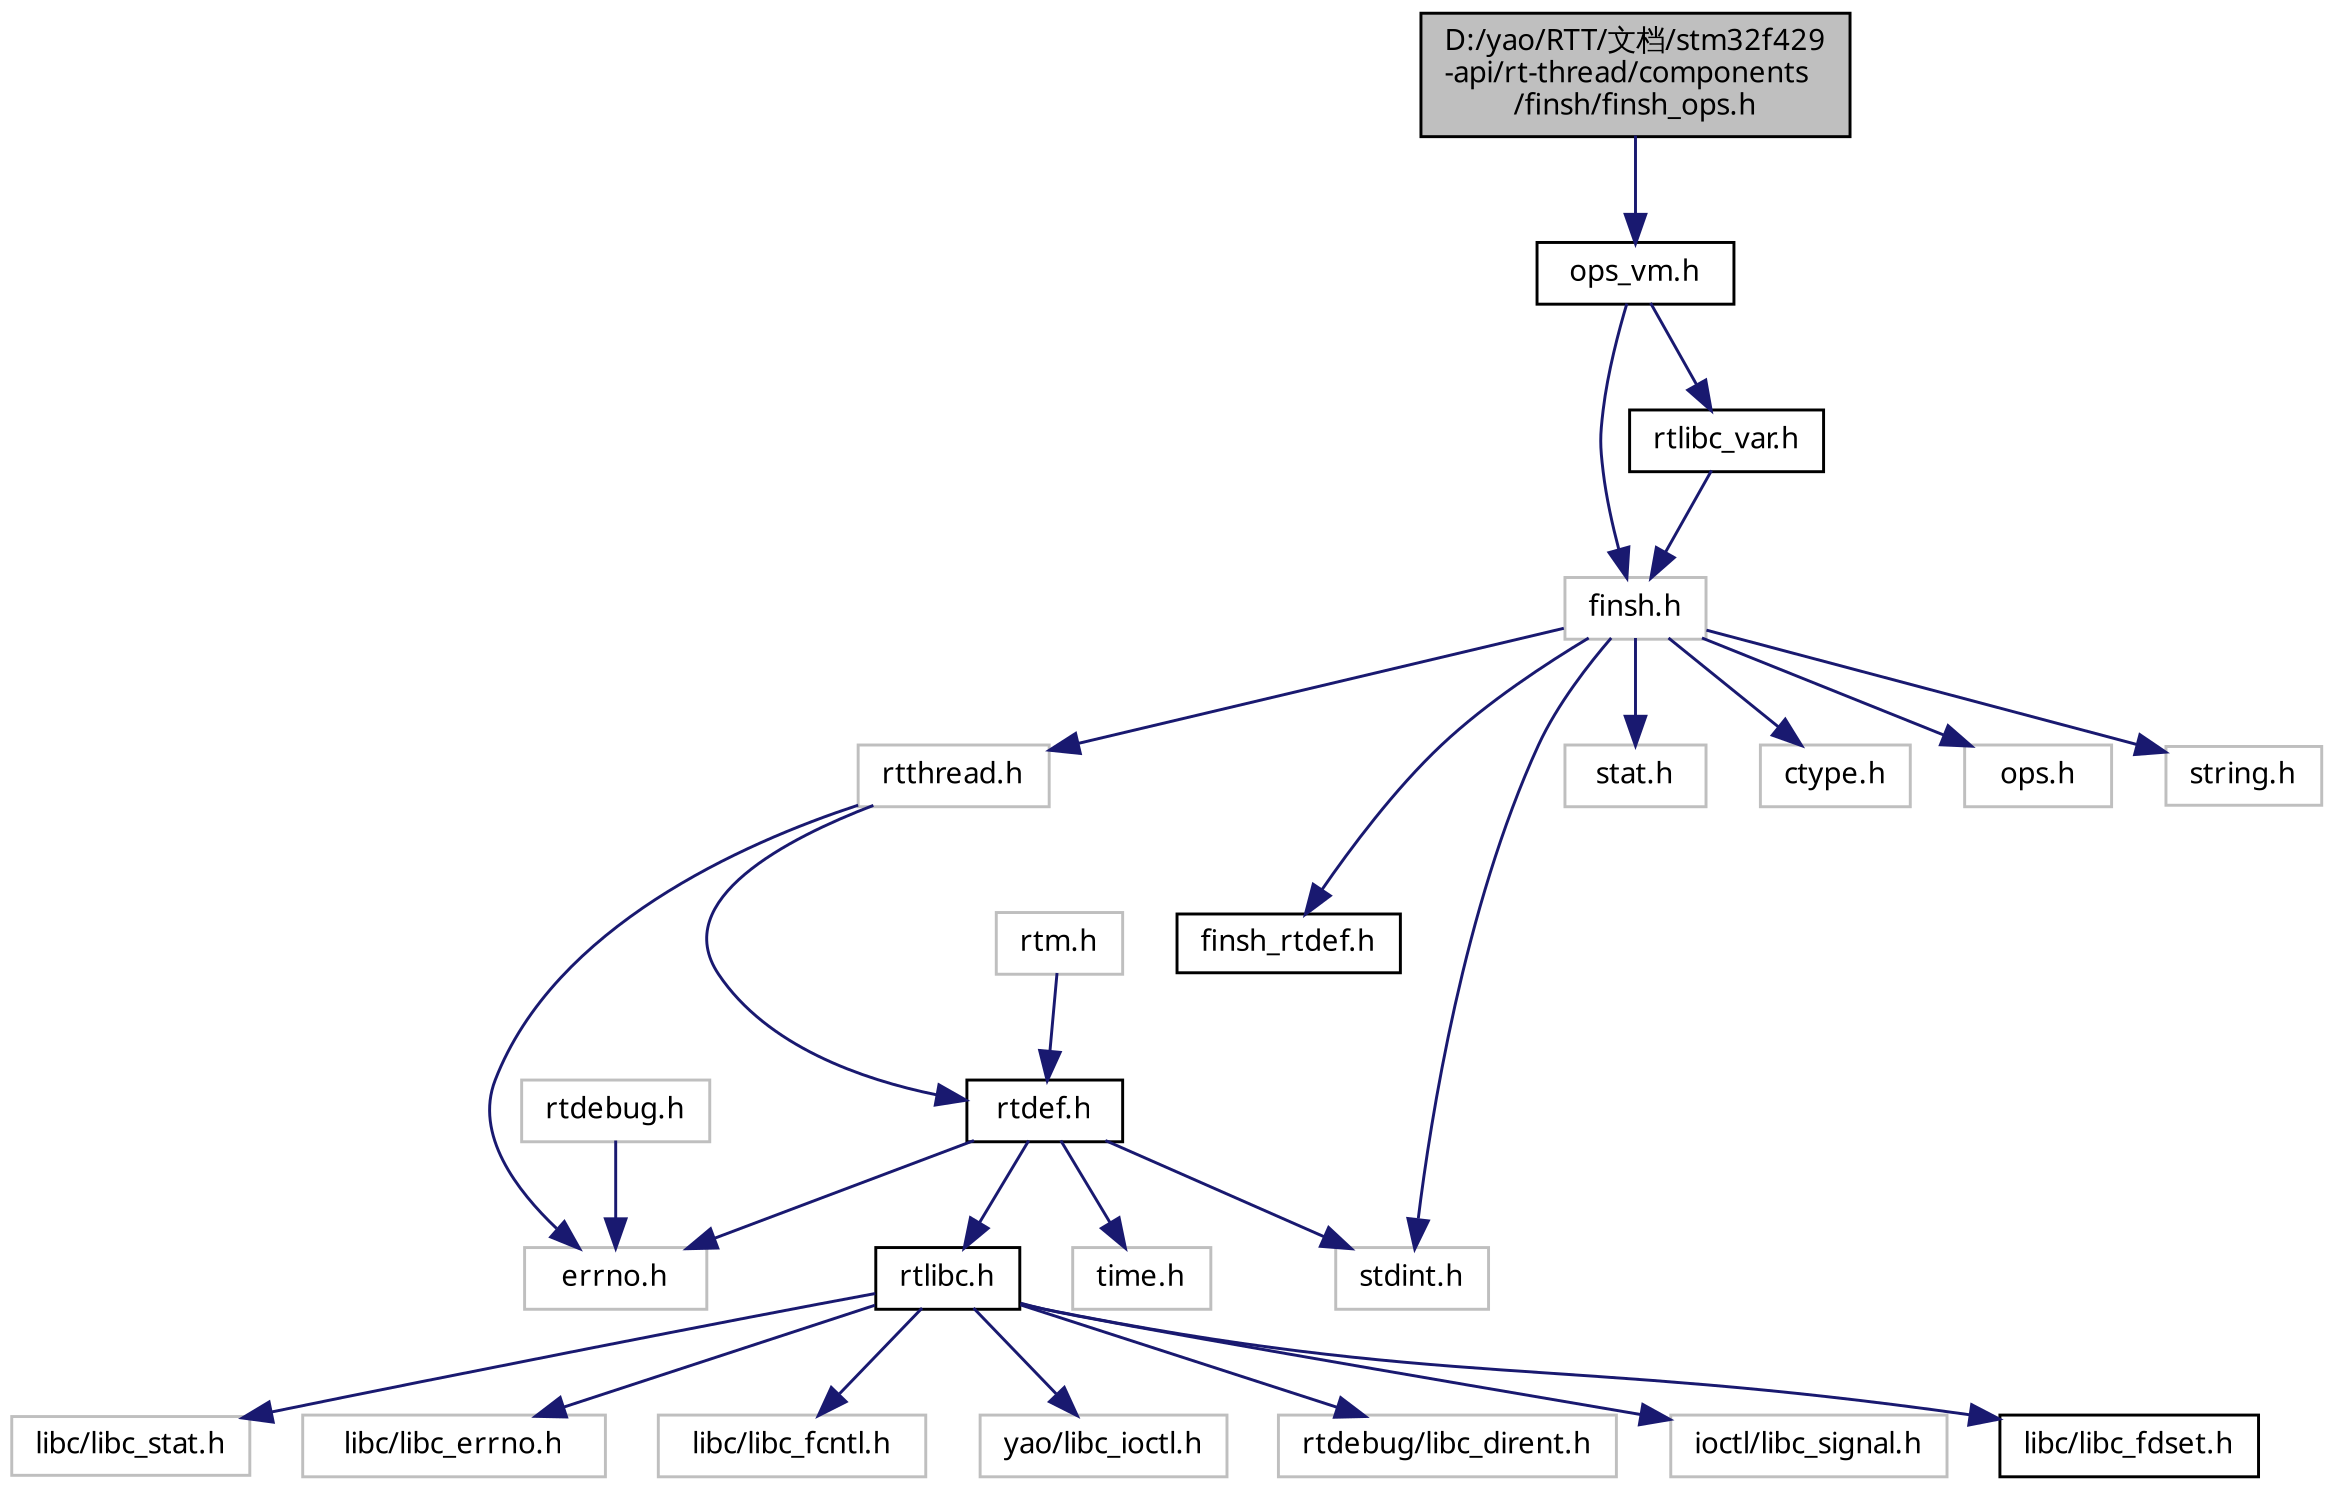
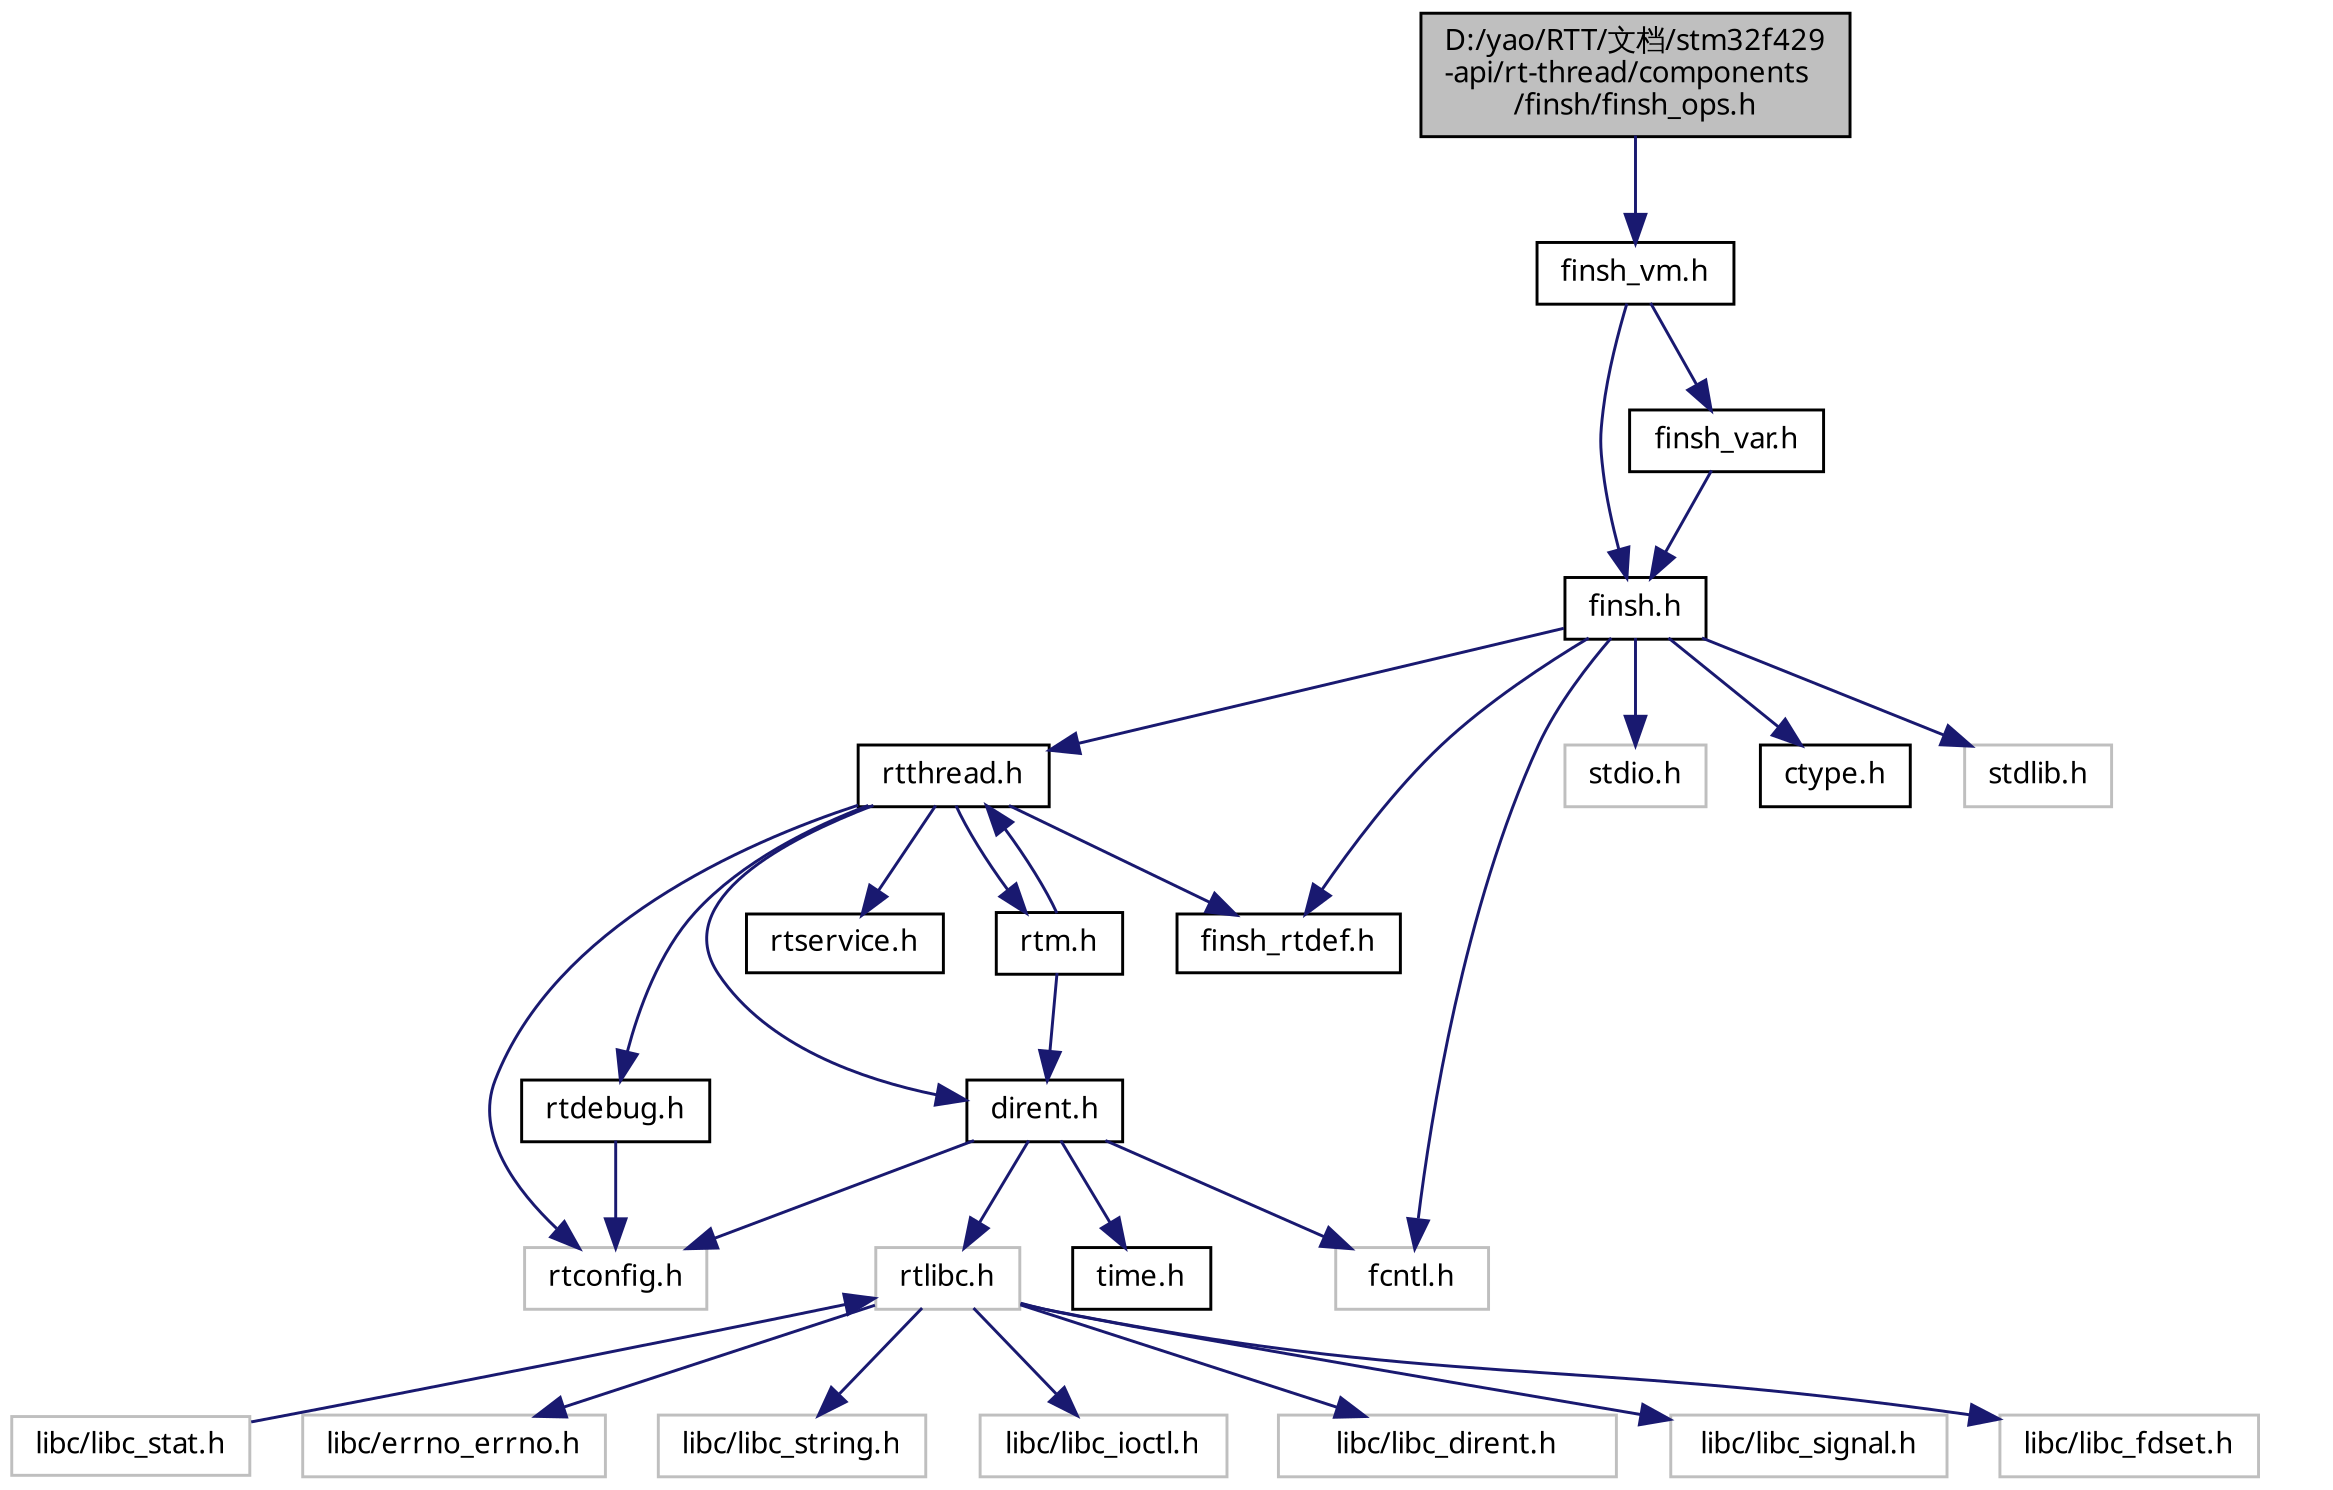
(1635, 273) -> (1635, 273)
(1727, 441) -> (1727, 441)
(1635, 608) -> (1635, 608)
(954, 776) -> (954, 776)
(1635, 776) -> (1635, 776)
(1835, 776) -> (1835, 776)
(2038, 776) -> (2038, 776)
(2244, 776) -> none
none -> (980, 849)
none -> (1109, 854)
none -> (1033, 870)
none -> (688, 921)
none -> (845, 943)
(1059, 943) -> (1059, 943)
(616, 1111) -> (616, 1111)
(1045, 1111) -> (1045, 1111)
(616, 1278) -> (616, 1278)
(948, 1278) -> (948, 1278)
(1142, 1278) -> (1142, 1278)
(1412, 1278) -> (1412, 1278)
(573, 1352) -> (548, 1364)
(454, 1446) -> (454, 1446)
(792, 1446) -> (792, 1446)
(1104, 1446) -> (1104, 1446)
(1447, 1446) -> (1447, 1446)
(1809, 1446) -> (1809, 1446)
(2129, 1446) -> (2129, 1446)
